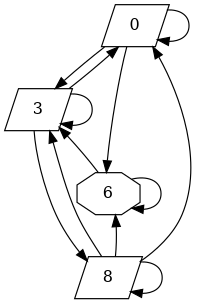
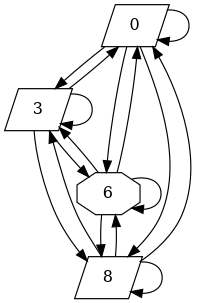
none -> (129, 116)
none -> (64, 150)
none -> (169, 150)
none -> (101, 230)
